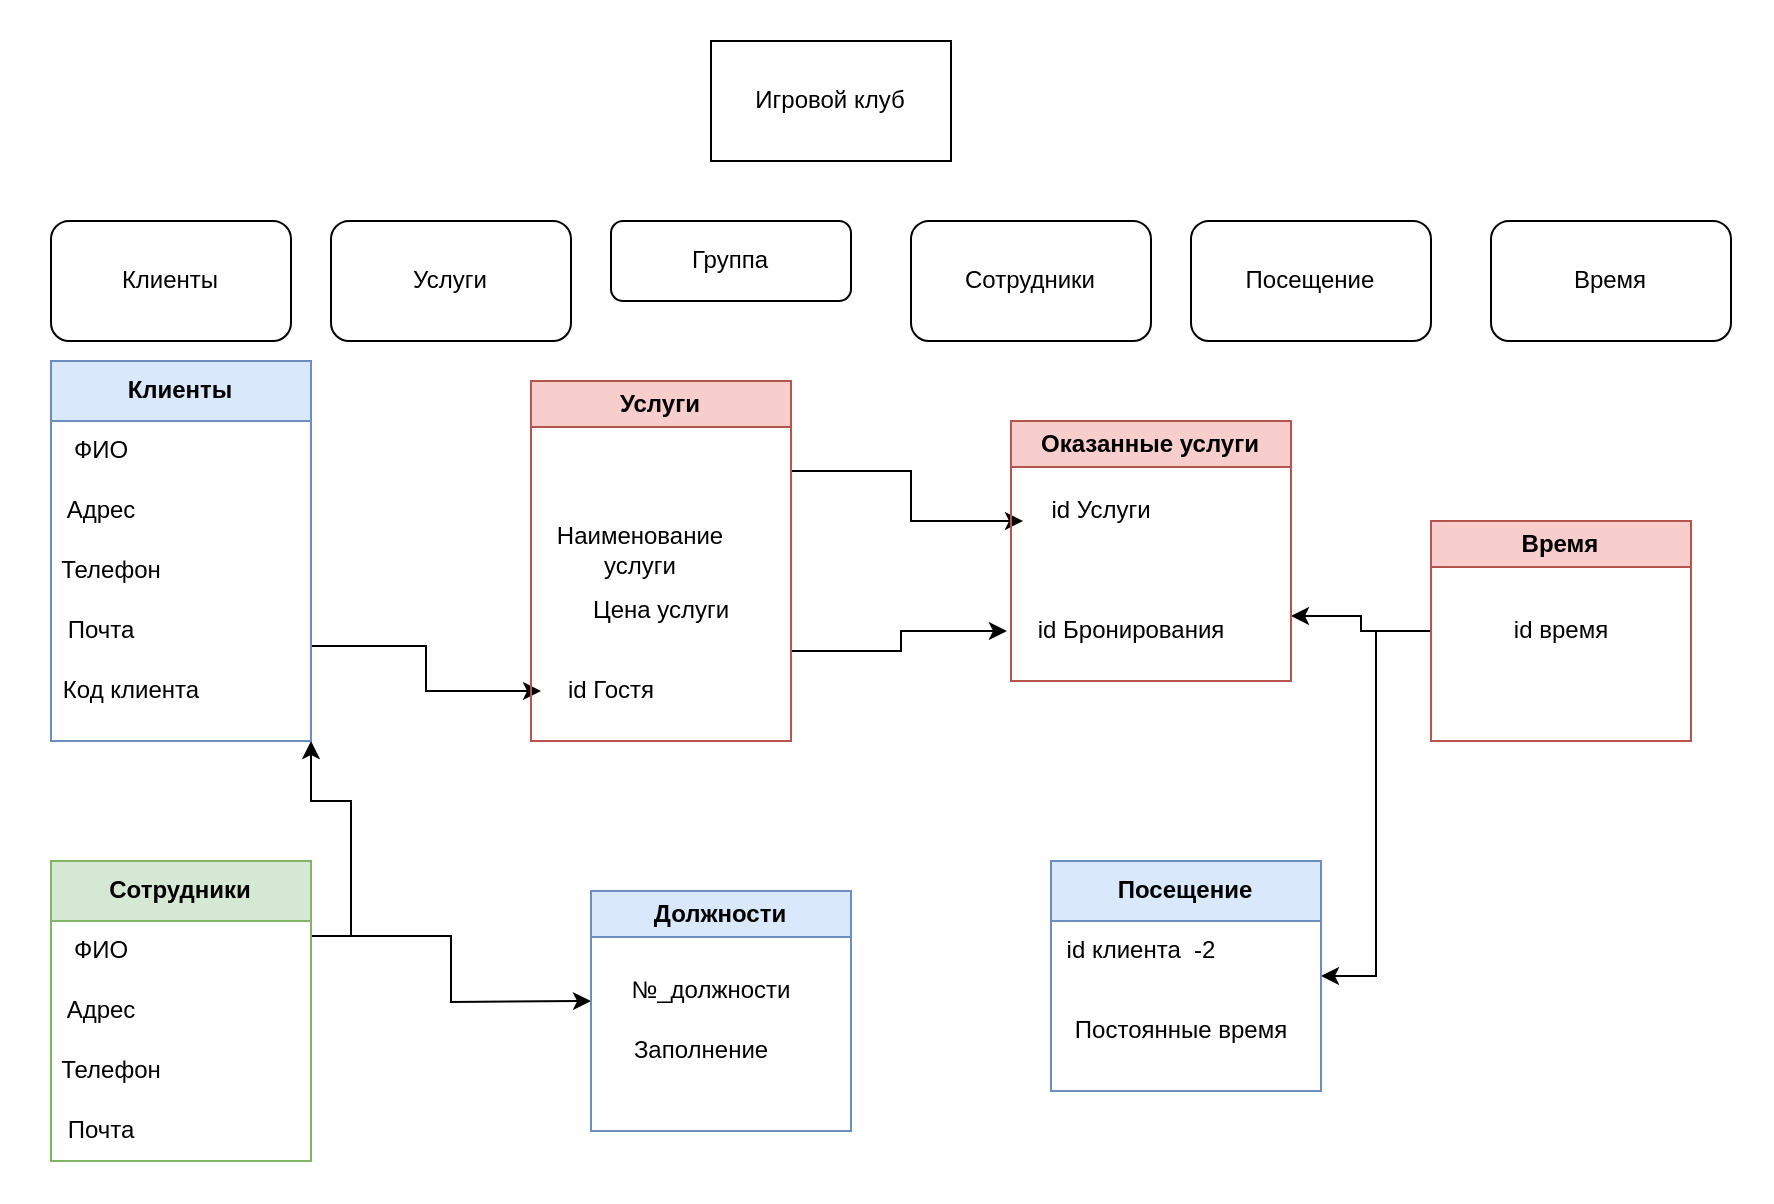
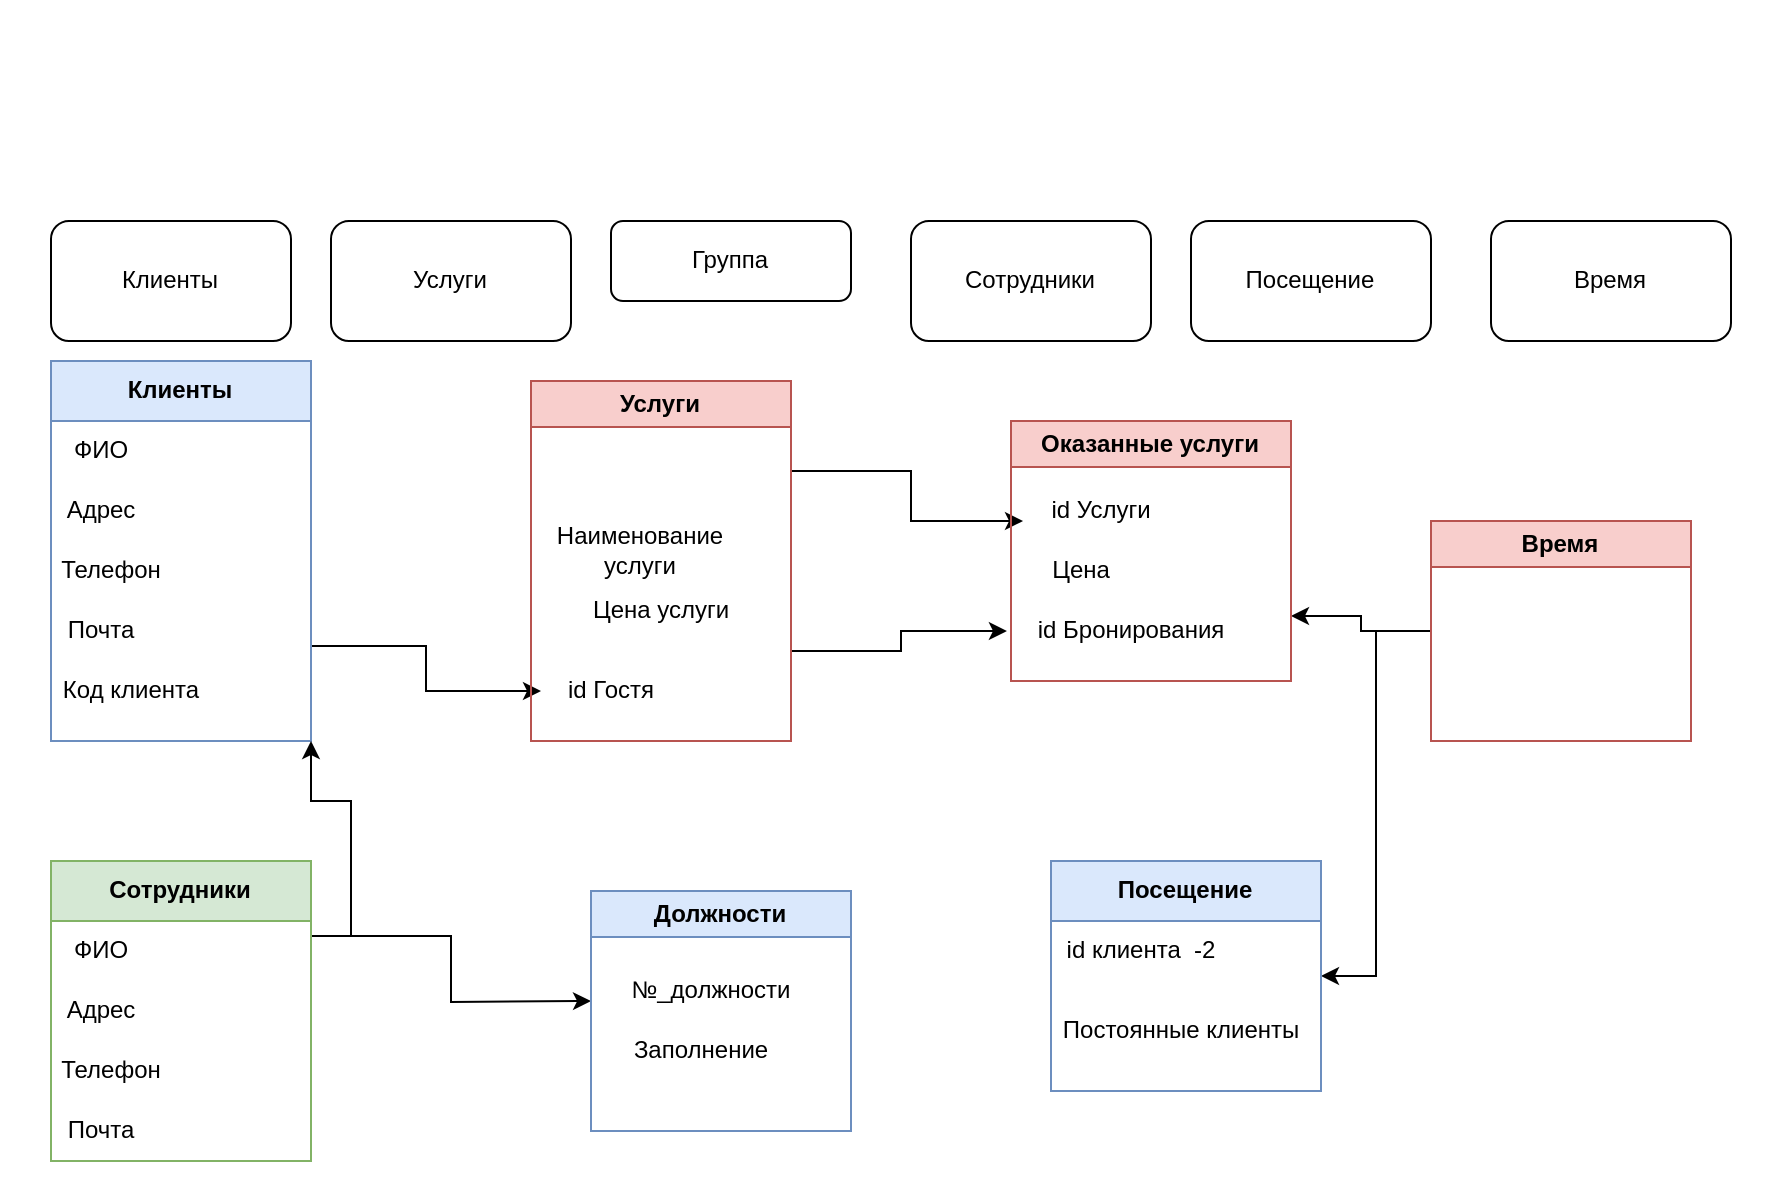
(831, 101) -> none
none -> (1081, 571)
(1561, 631) -> none
(1182, 1031) -> (1182, 1031)
